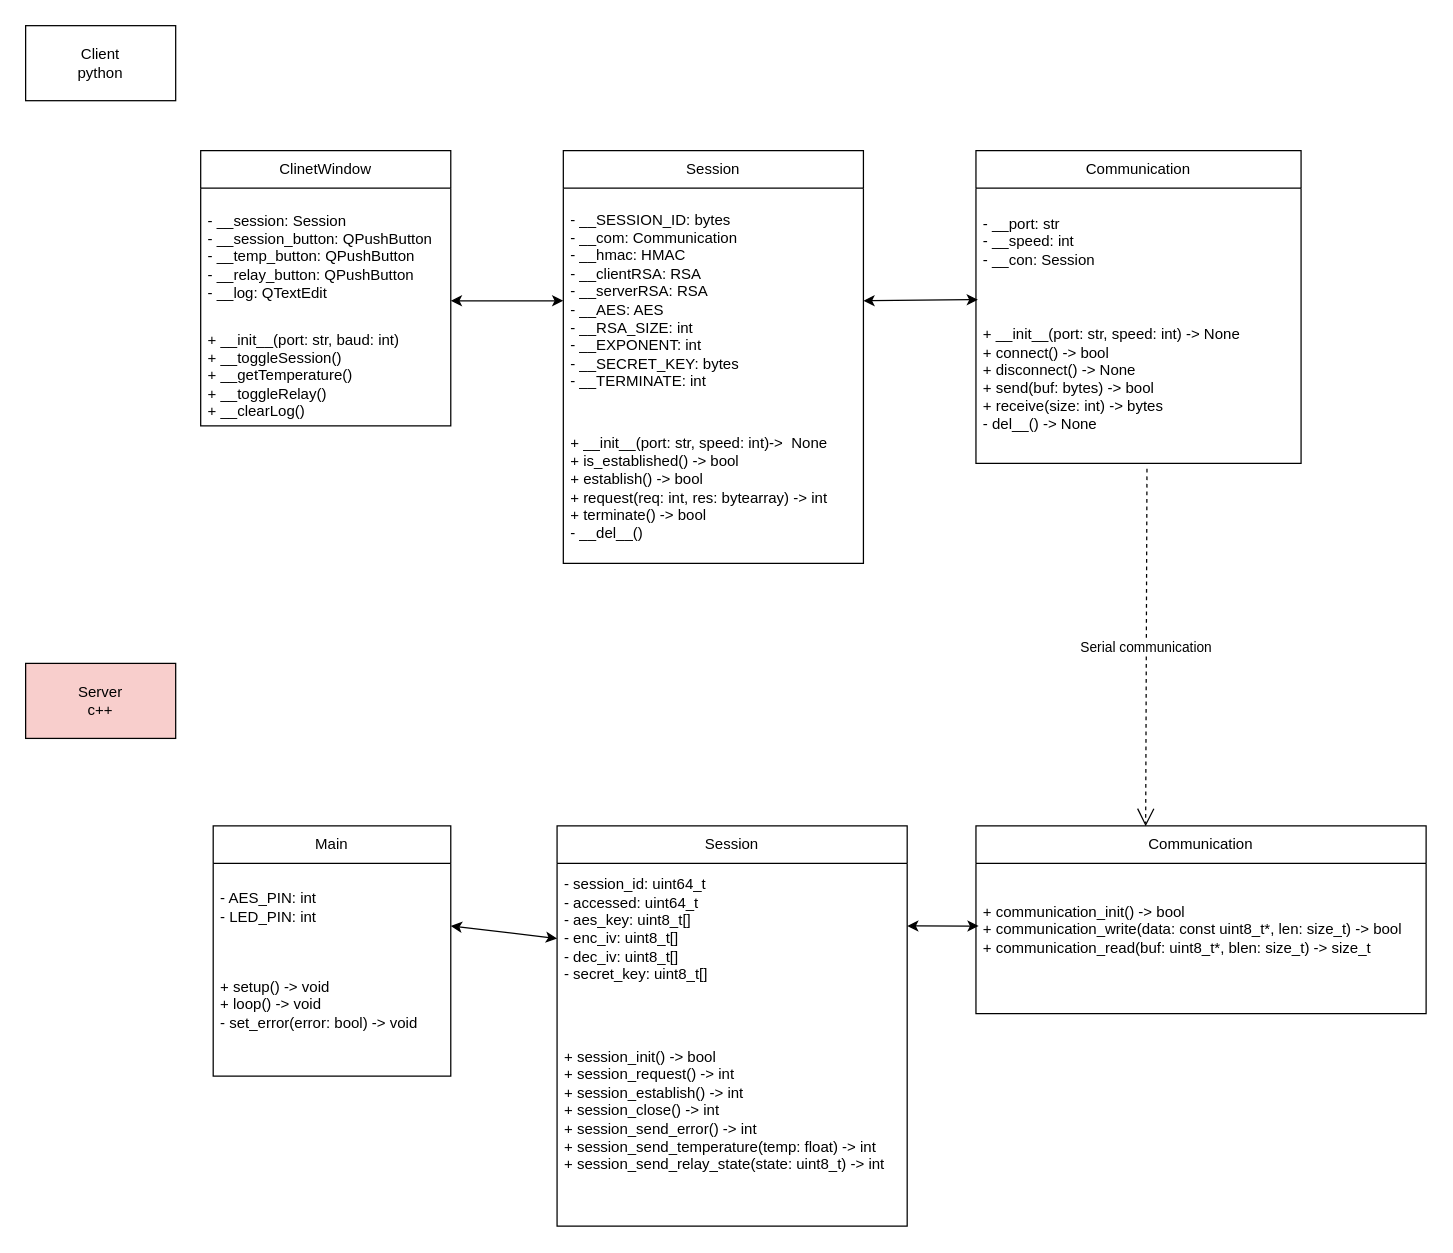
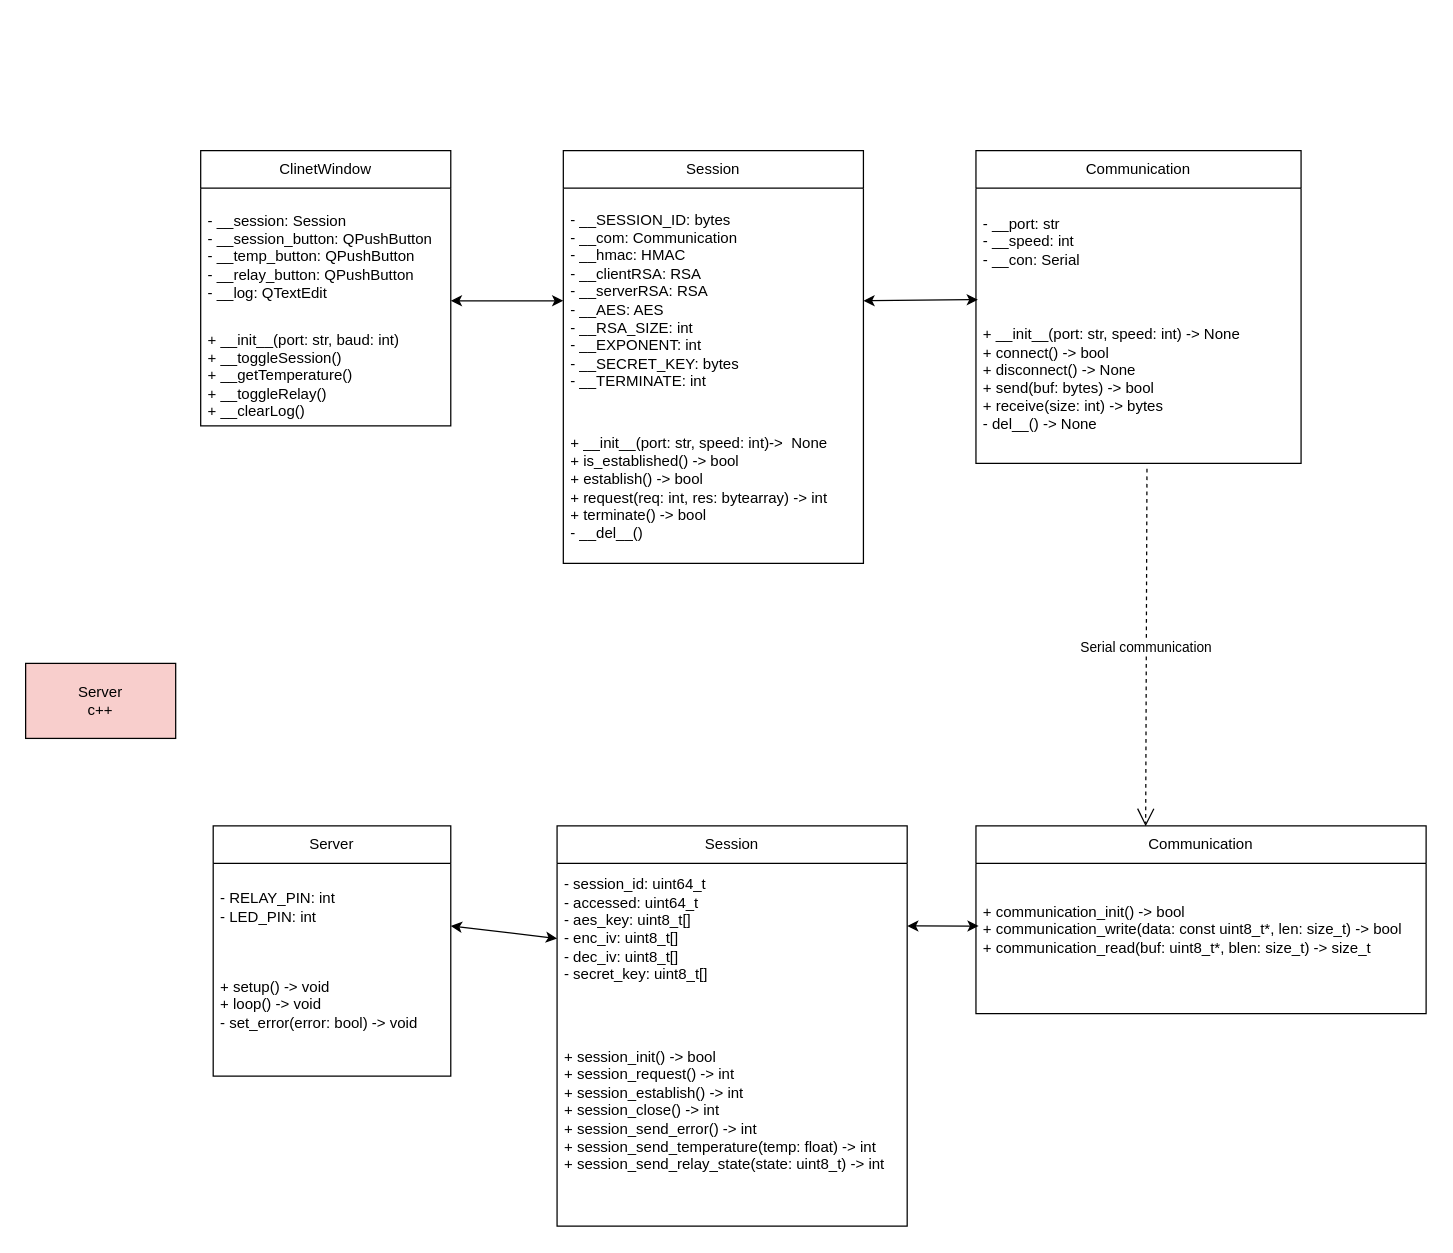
(101, 63) -> none
(1043, 251) -> (1036, 251)
(332, 844) -> (332, 844)
(272, 907) -> (280, 907)
